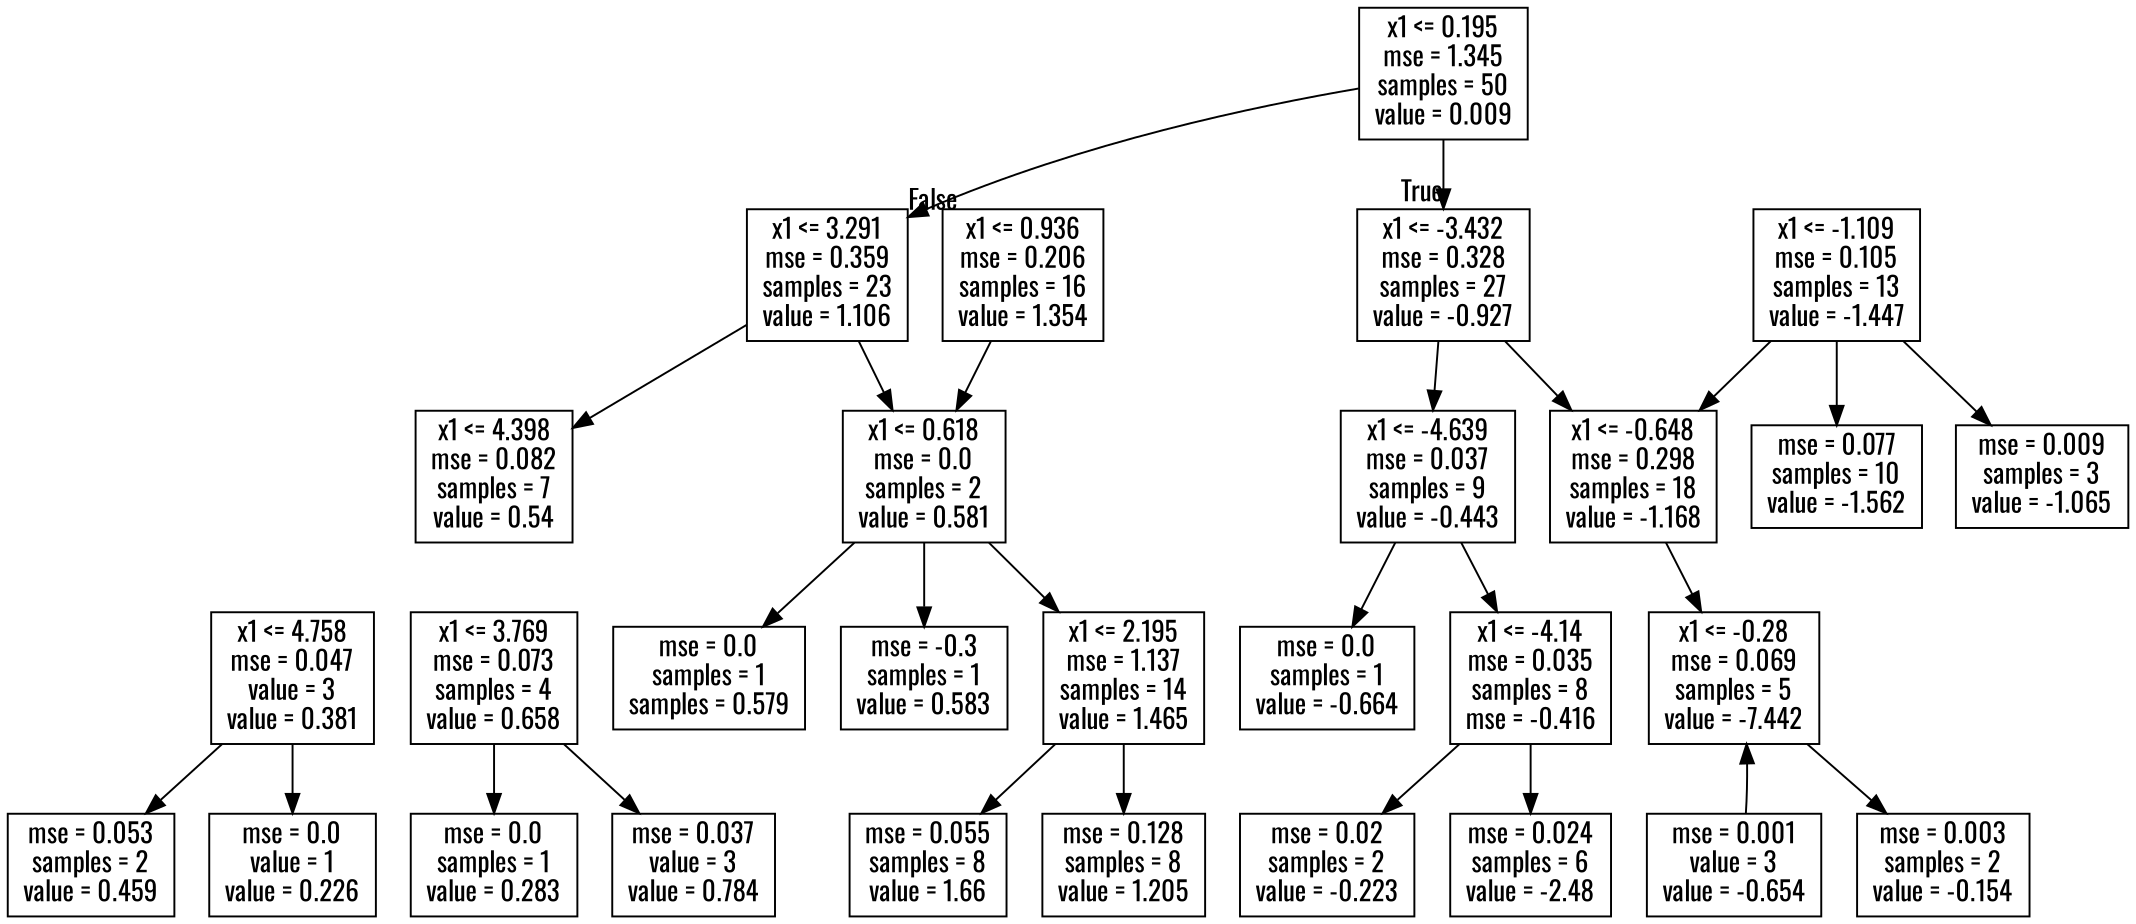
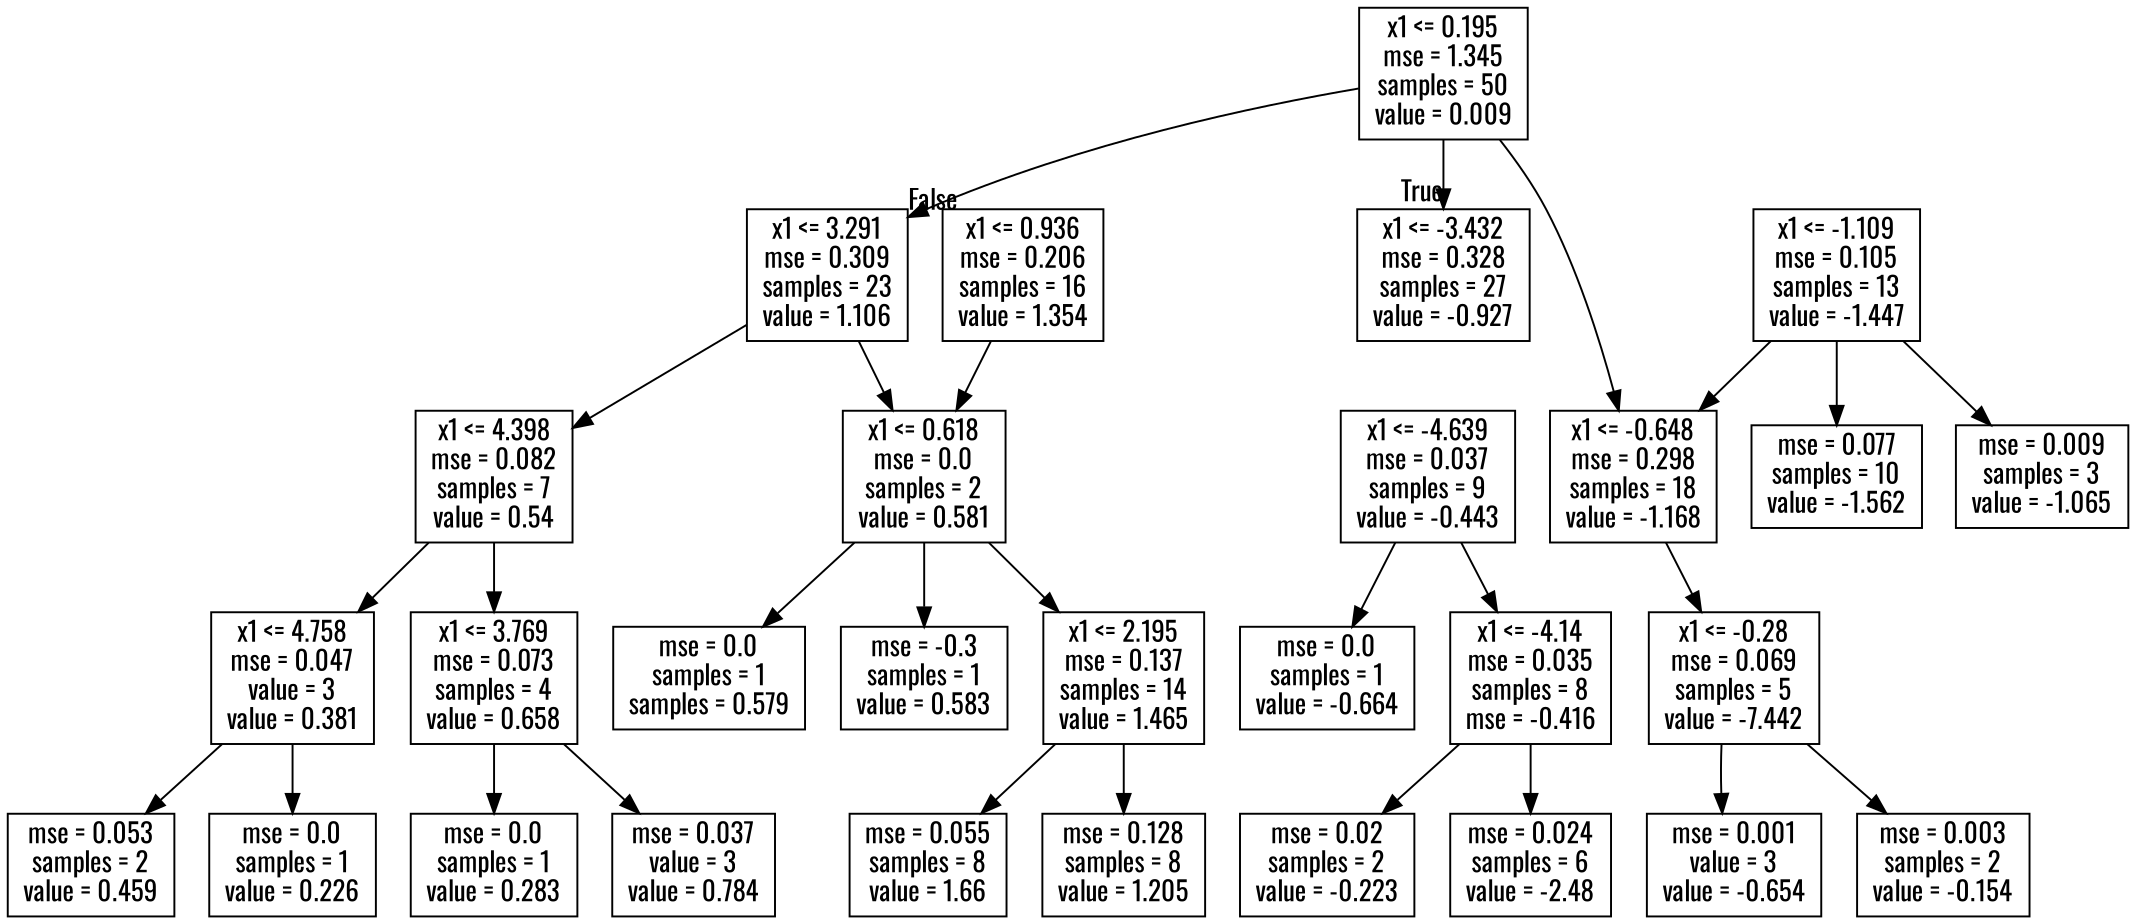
(827, 275) -> (827, 275)
(1436, 366) -> none
(1531, 369) -> (1570, 260)
none -> (494, 567)
none -> (400, 570)
(1124, 678) -> (1124, 678)
(1747, 789) -> (1721, 769)
(293, 865) -> (293, 865)
